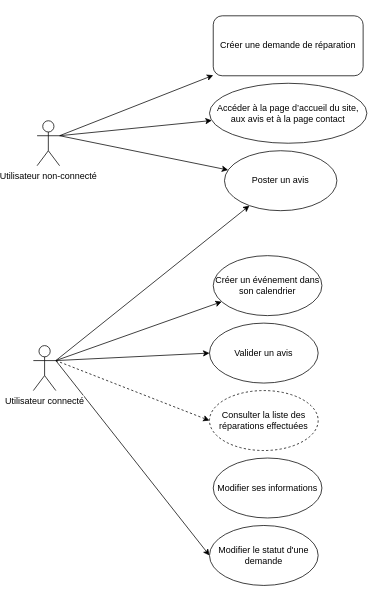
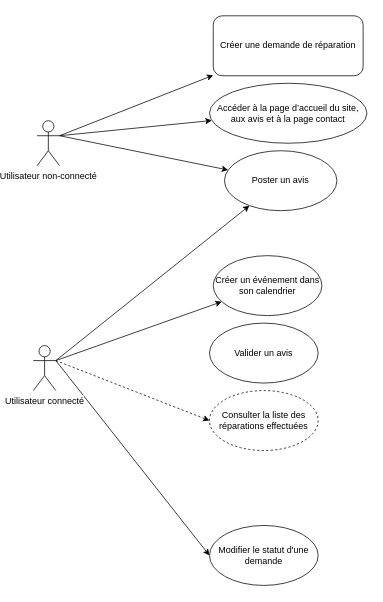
(132, 357) -> none
(268, 488) -> none
